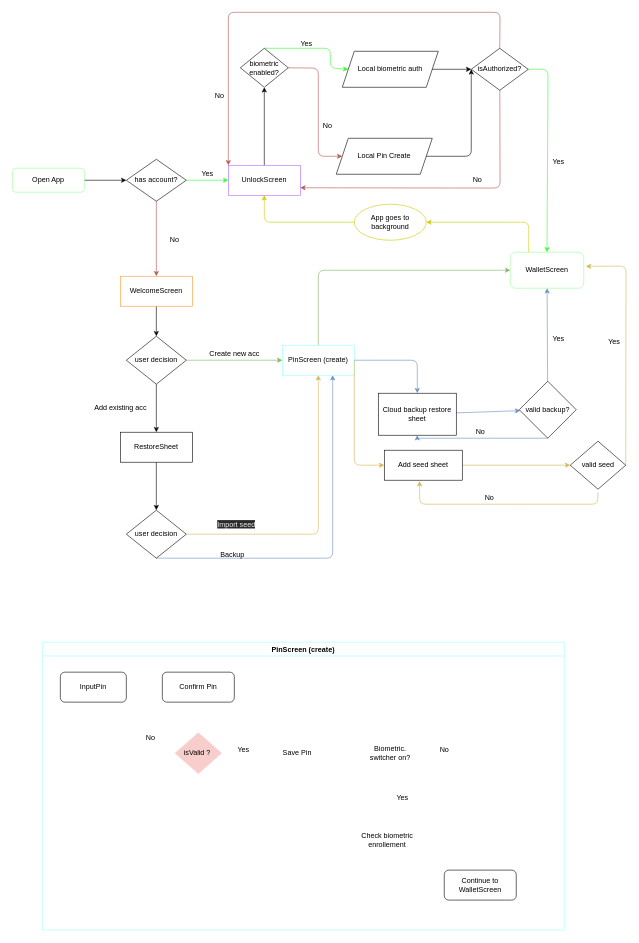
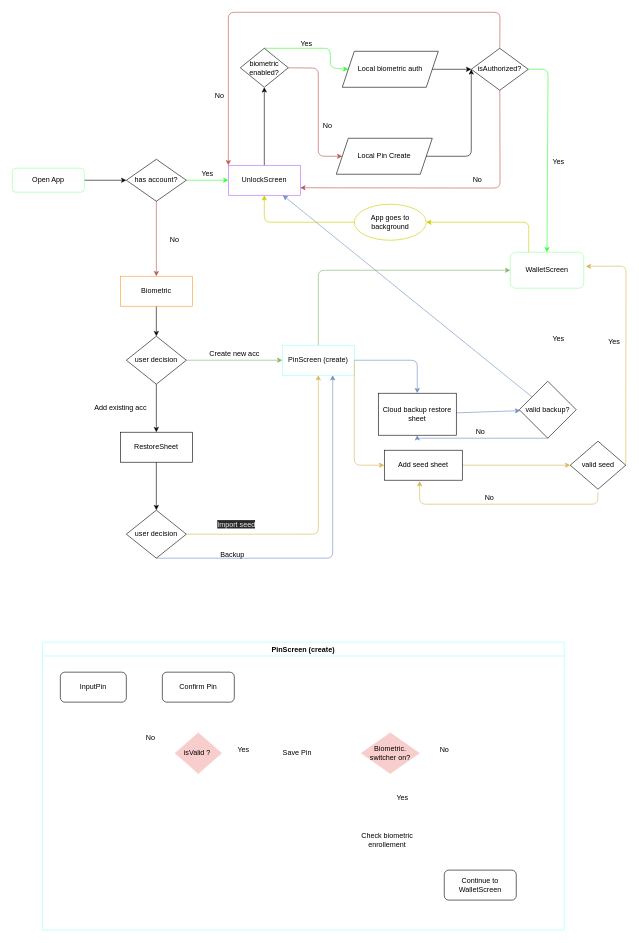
(156, 291) -> (156, 291)
(548, 356) -> (409, 297)
(390, 753) -> (390, 753)
